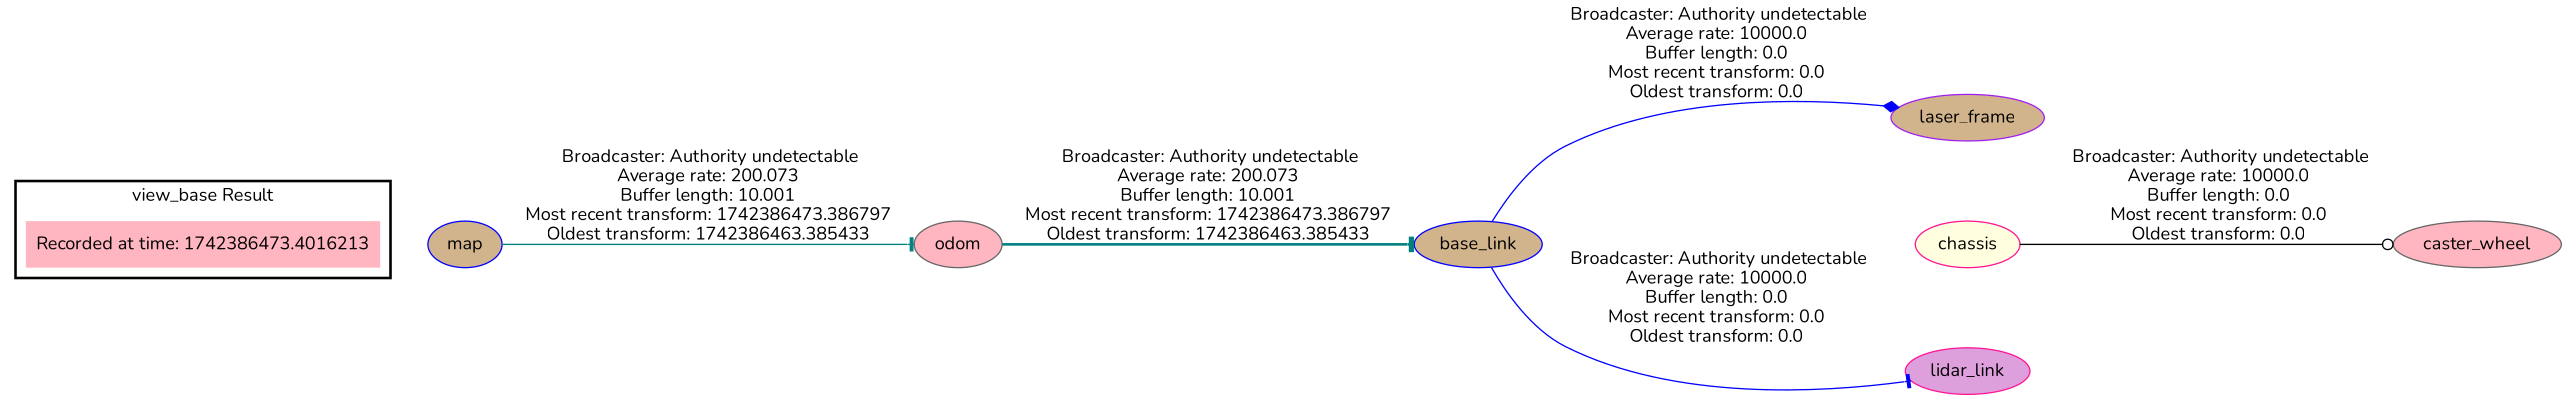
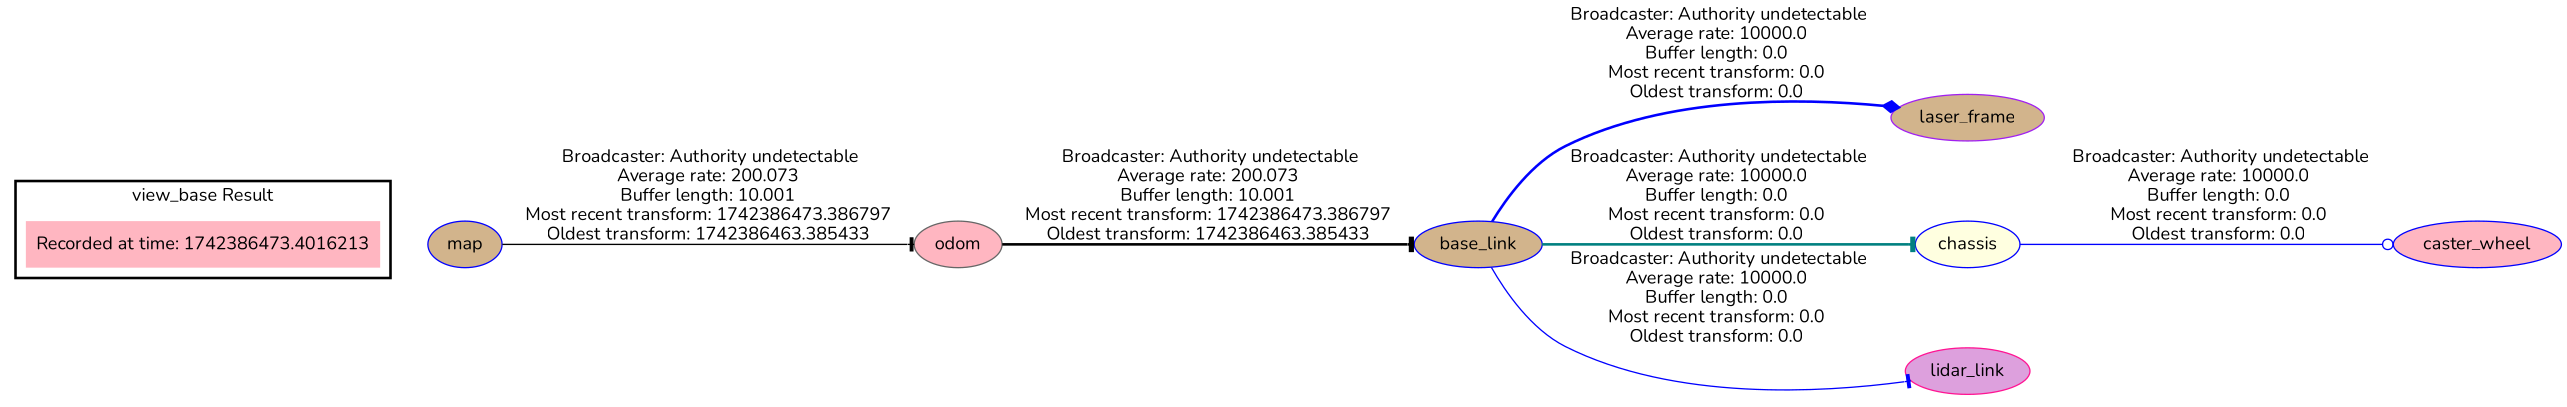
(1669, 113) -> (1669, 113)
(705, 244) -> (705, 244)
(1205, 244) -> (1205, 244)
none -> (1726, 244)
(1968, 244) -> (1968, 244)
(2201, 244) -> (2201, 244)
(2477, 244) -> (2477, 244)
